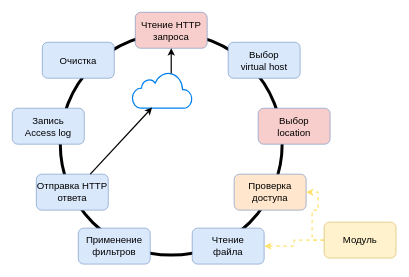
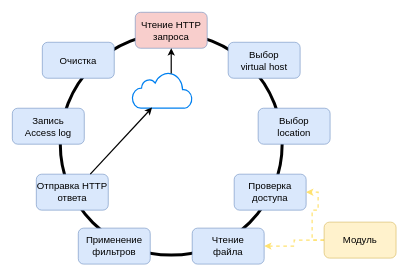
(294, 126) -> (294, 126)
(270, 192) -> (270, 192)
